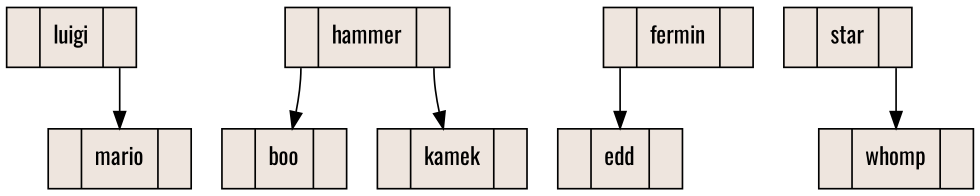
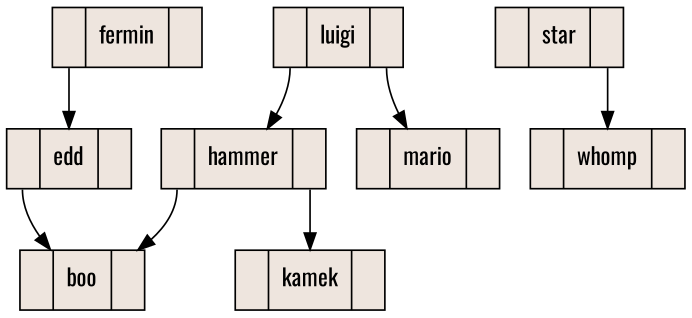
none -> (286, 92)
none -> (27, 214)
